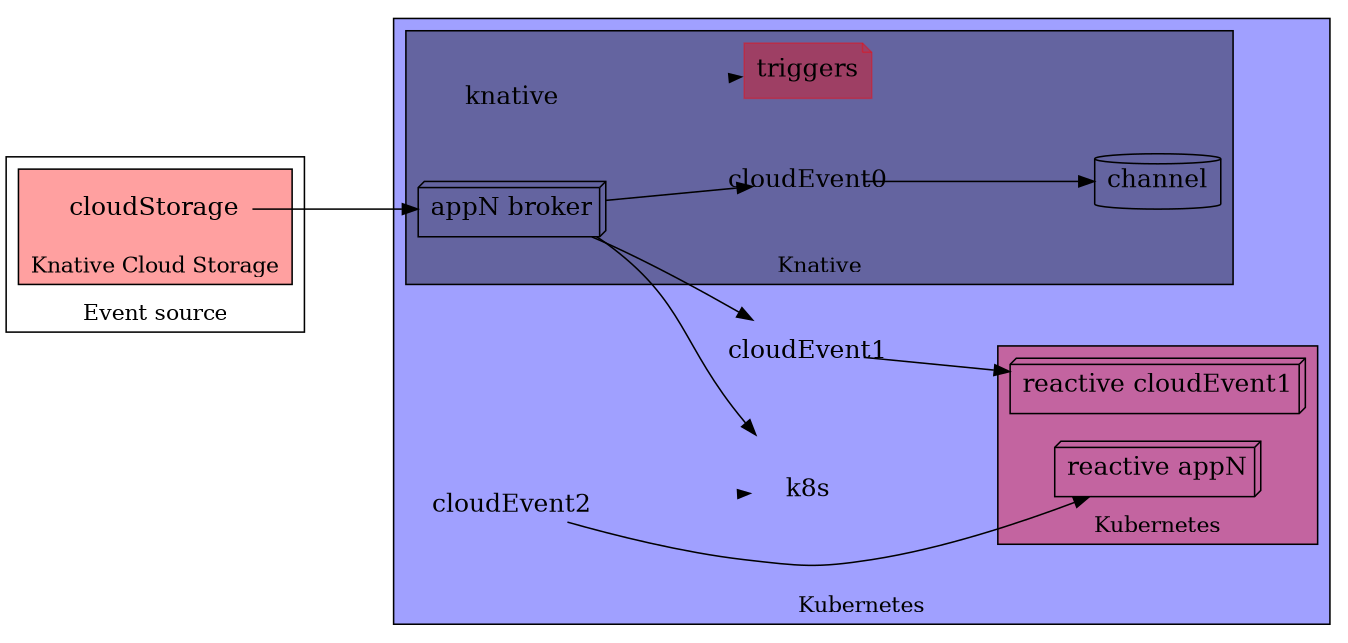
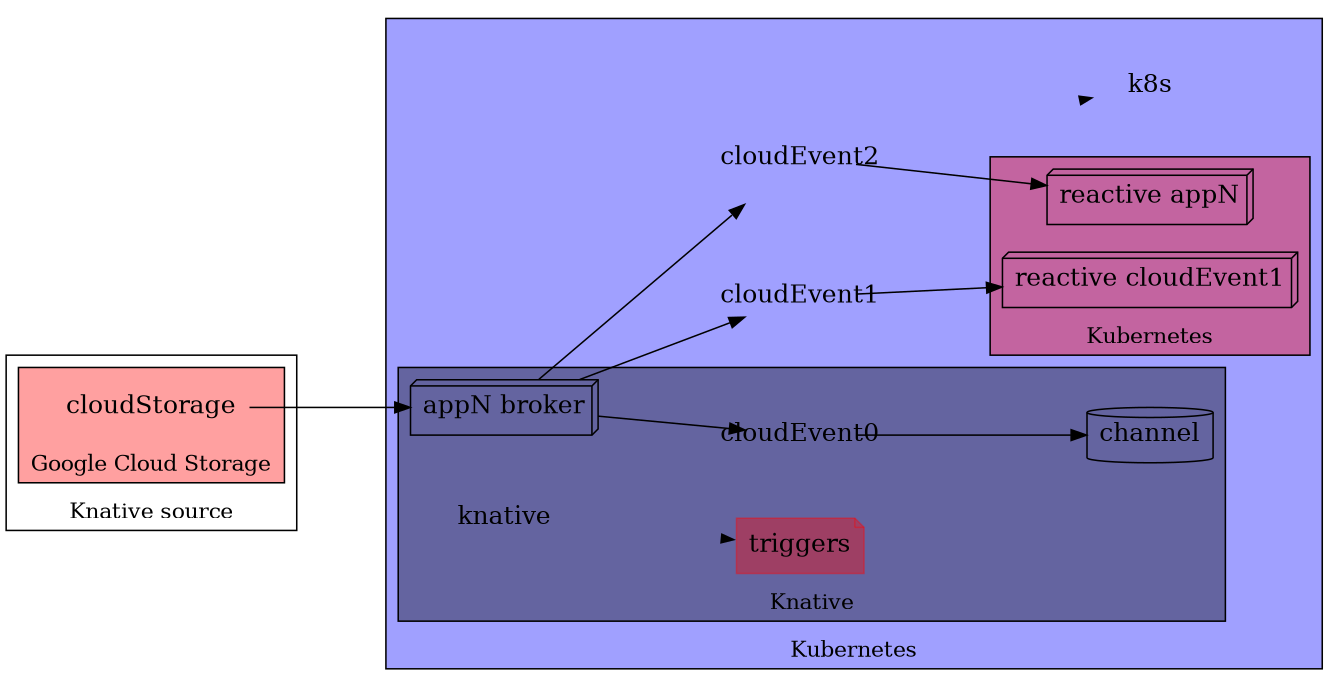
(155, 267) -> (151, 465)
(155, 314) -> (151, 513)
(679, 323) -> (635, 297)
